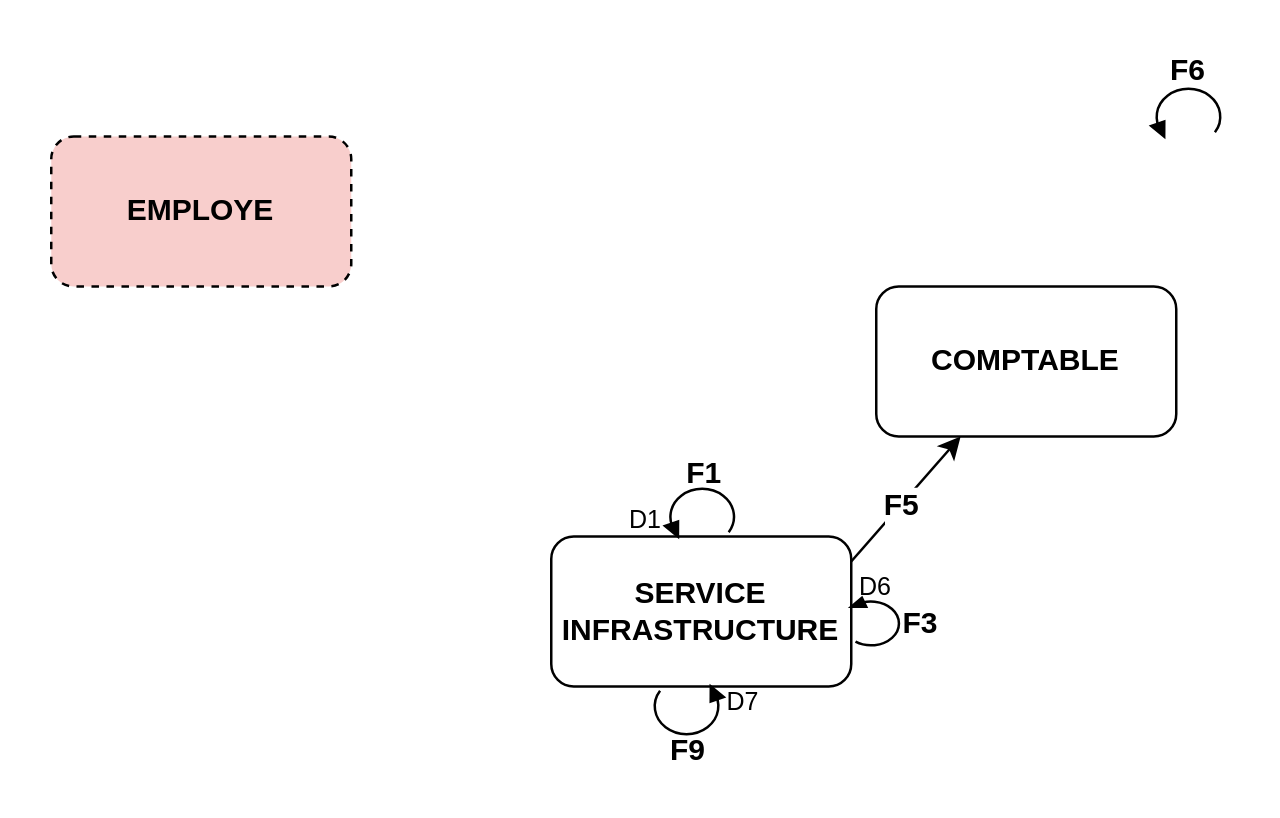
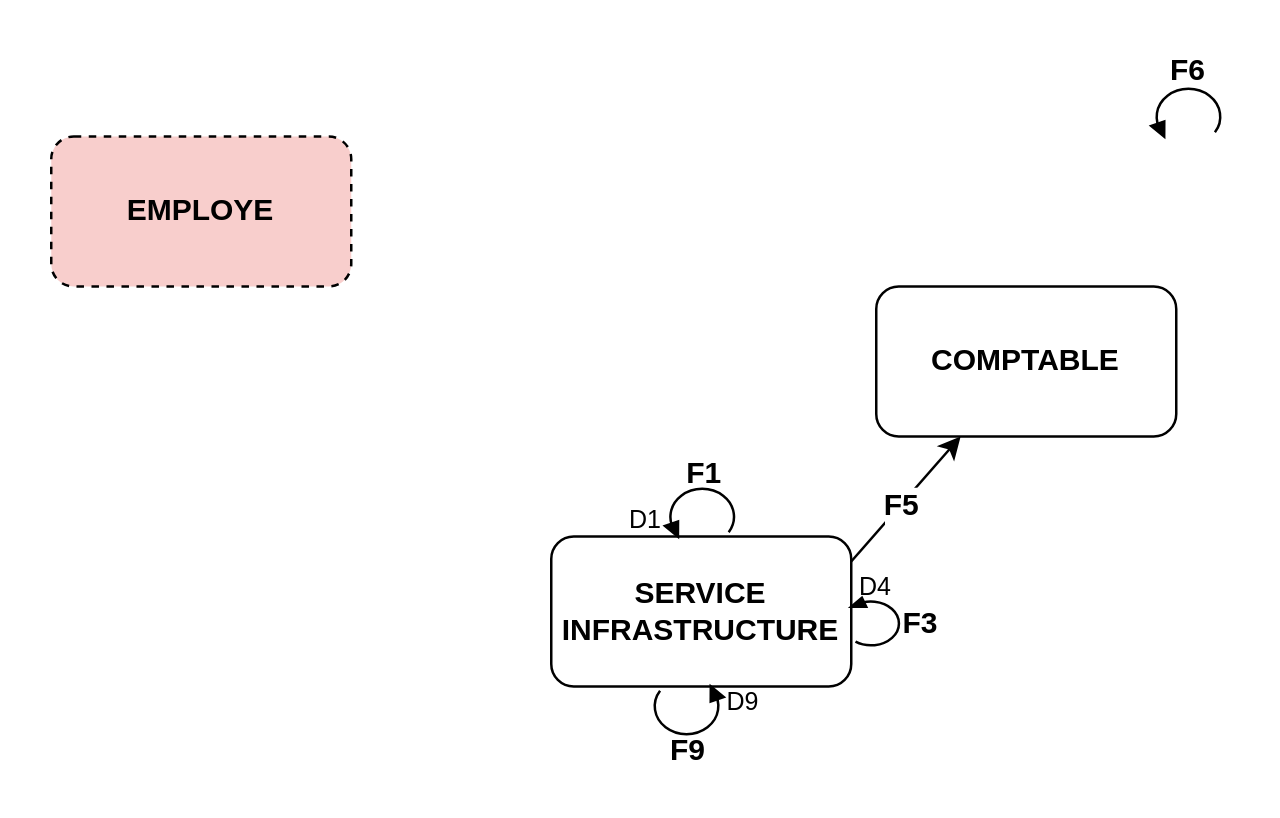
(876, 586) -> (876, 586)
(744, 701) -> (744, 701)
